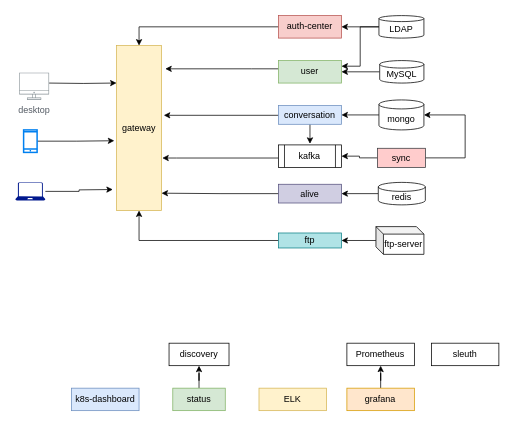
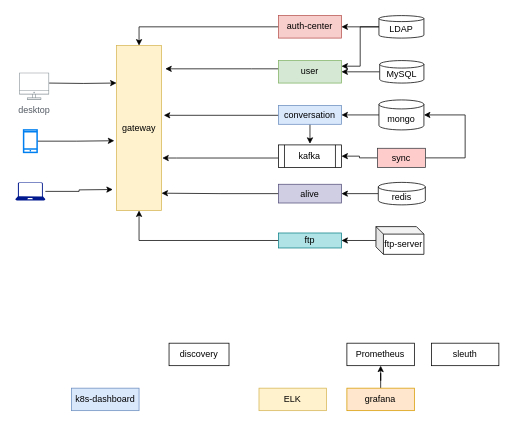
(199, 377) -> none
(199, 399) -> none
